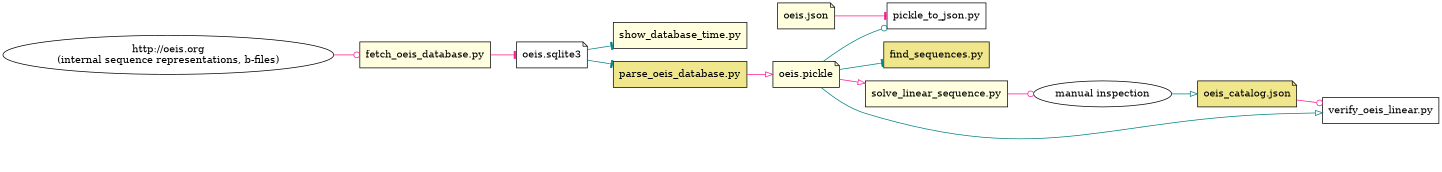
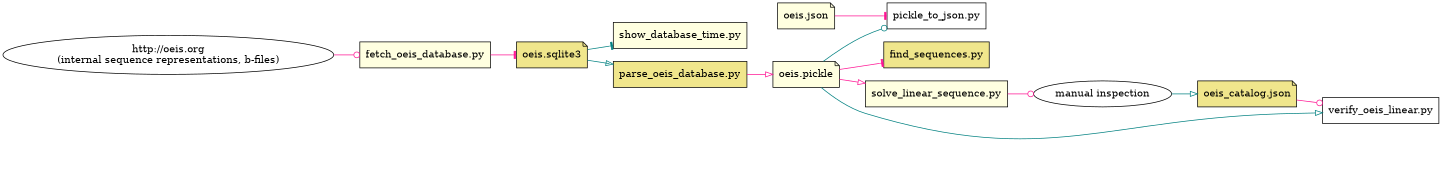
(552, 55) -> (552, 55)
(599, 62) -> (599, 62)
(860, 66) -> (860, 66)
